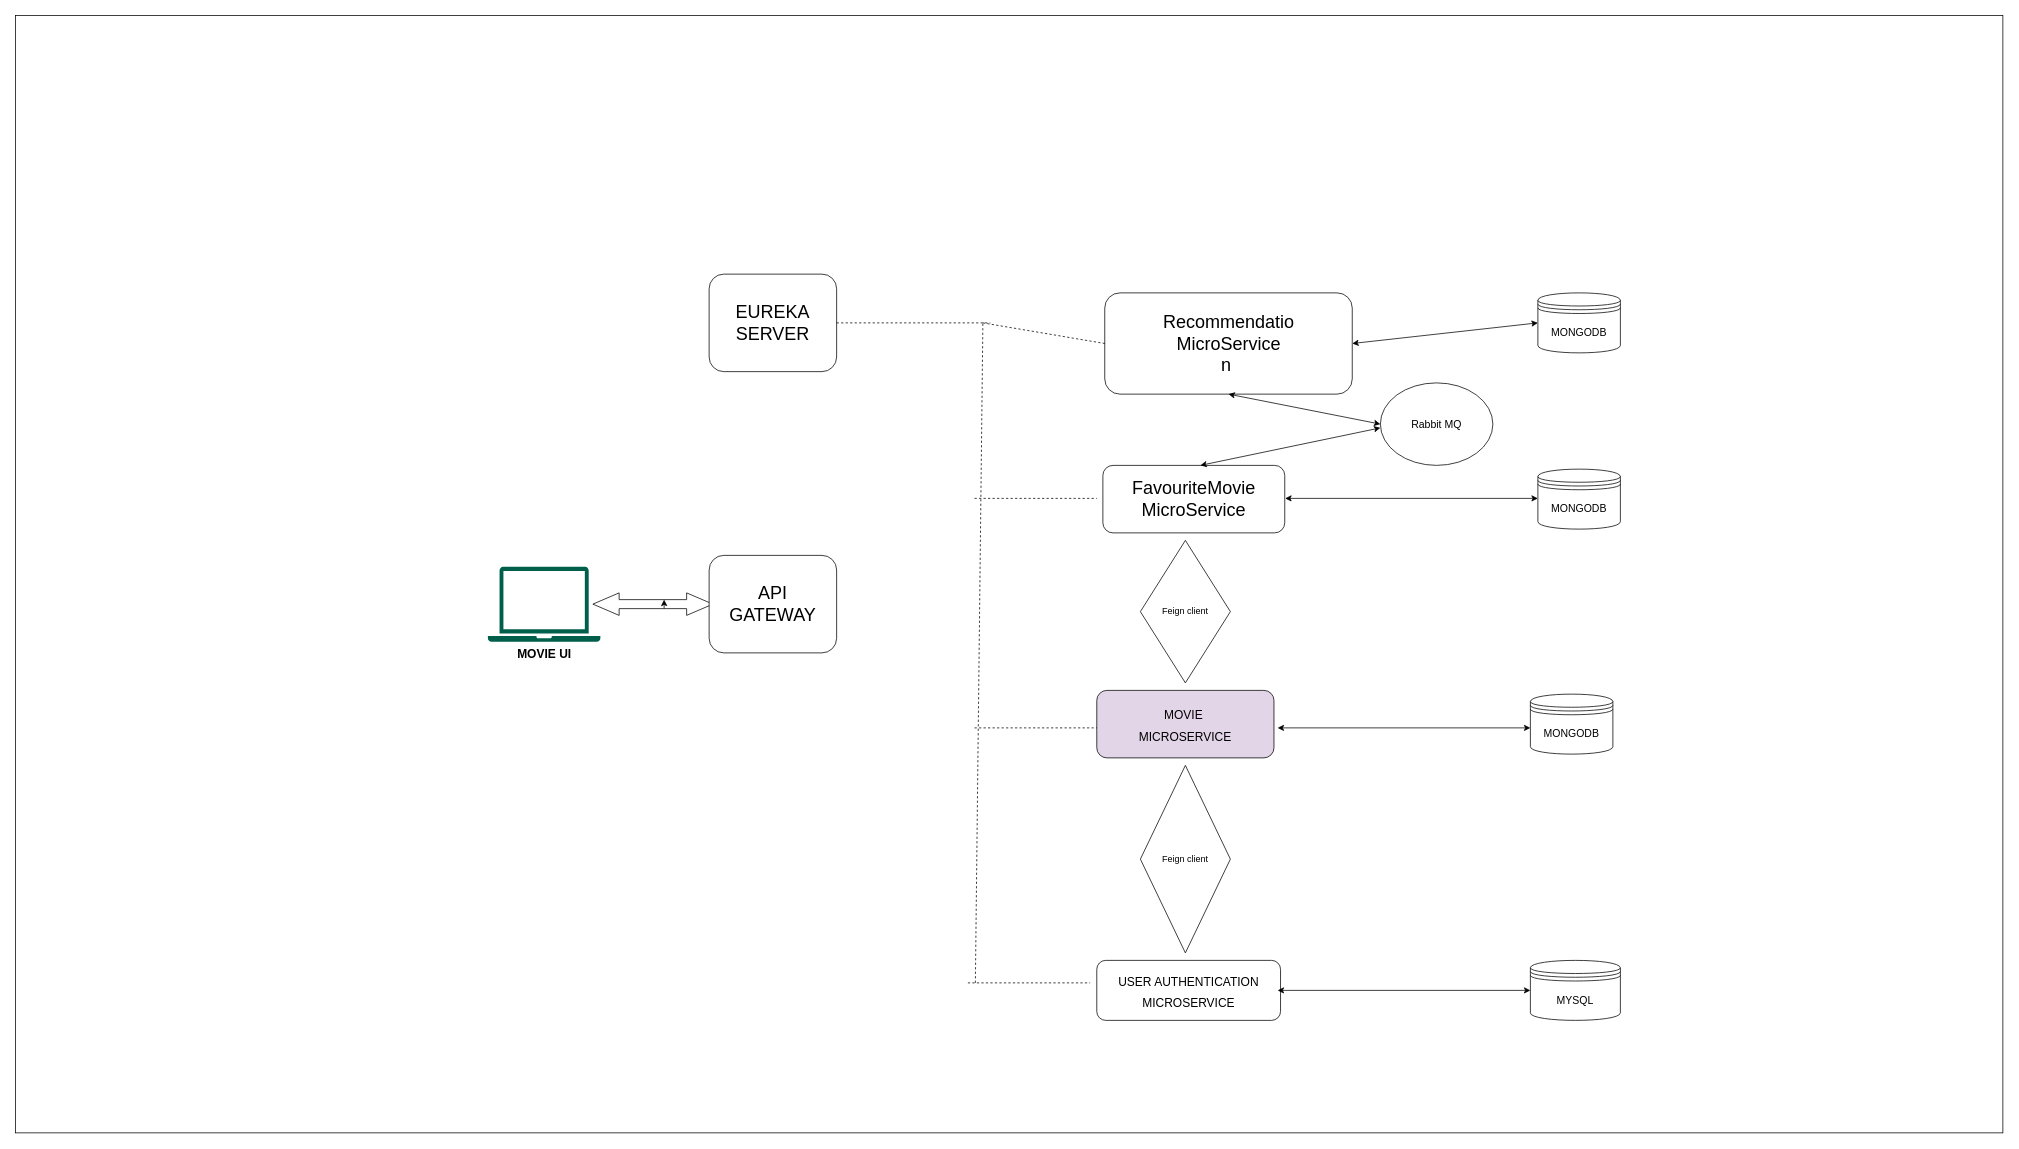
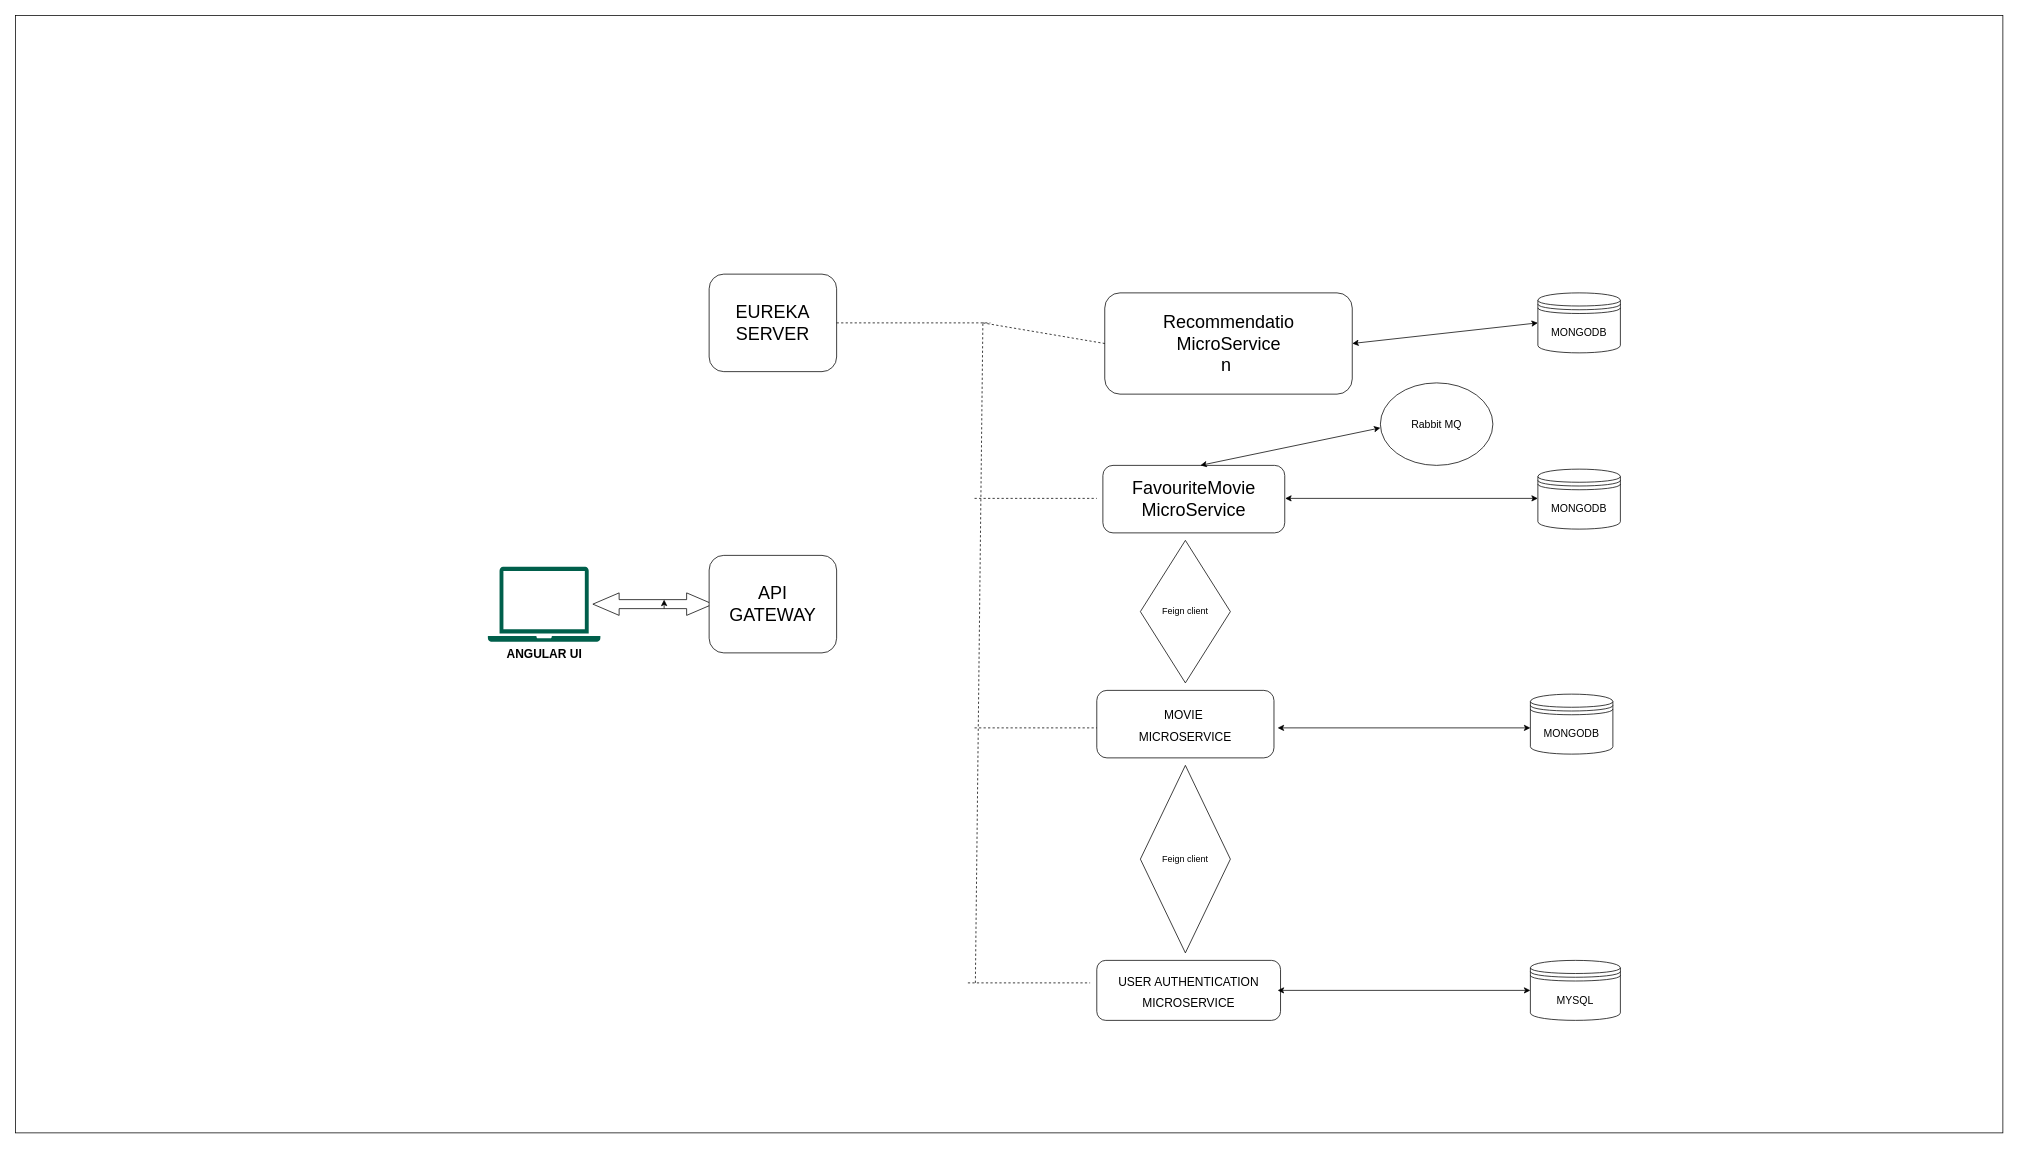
(1304, 409) -> none
(545, 652) -> (545, 652)
(1185, 724) -> (1185, 724)
